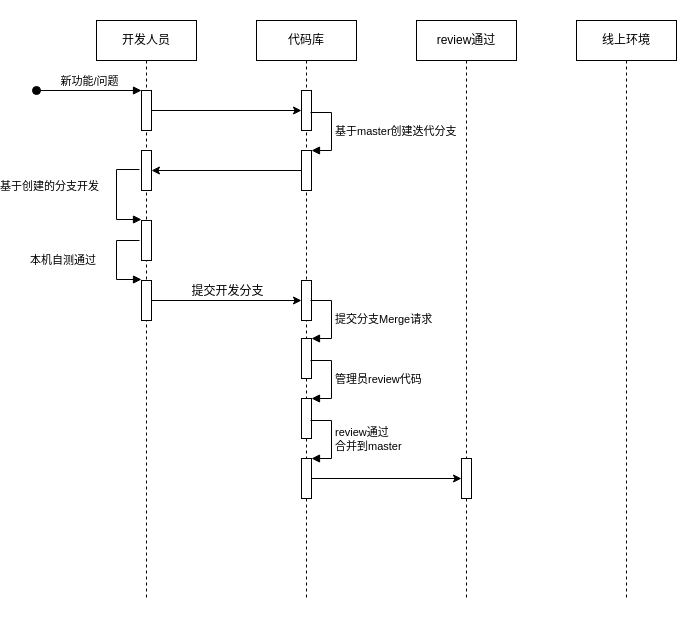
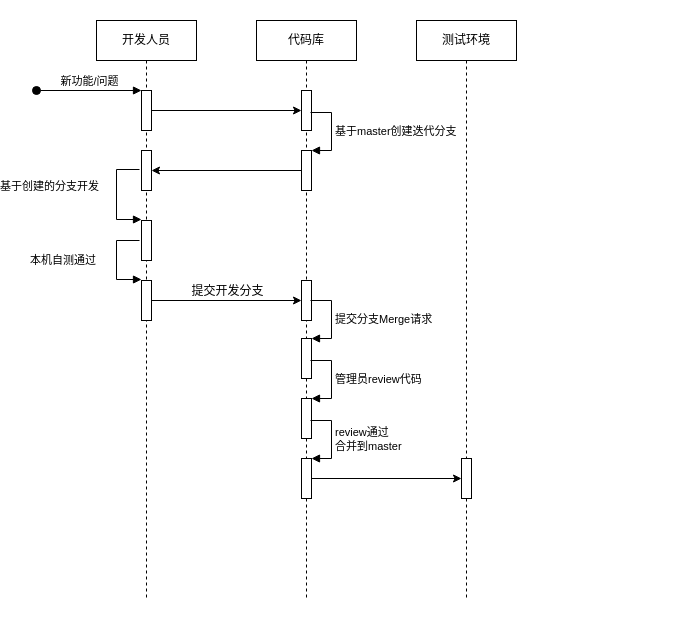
(467, 41) -> (467, 41)
(627, 311) -> none
